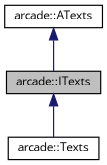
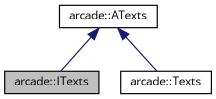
(54, 122) -> (141, 54)
